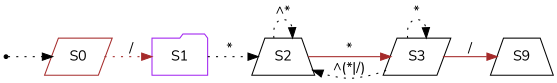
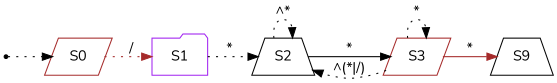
(470, 49) -> (470, 49)
(344, 57) -> (344, 57)
(417, 57) -> (417, 57)
